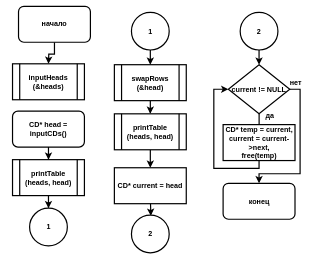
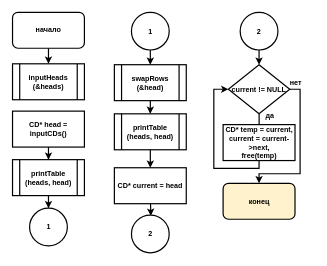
(54, 24) -> (48, 30)
(48, 129) -> (48, 129)
(259, 202) -> (259, 202)
